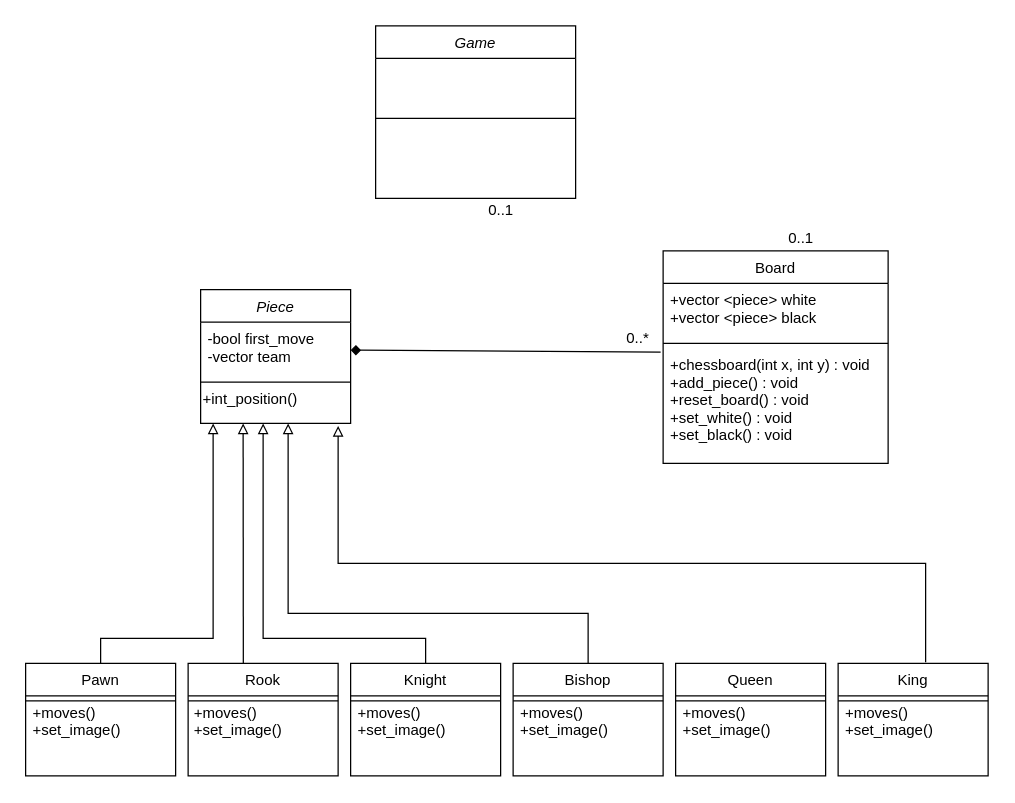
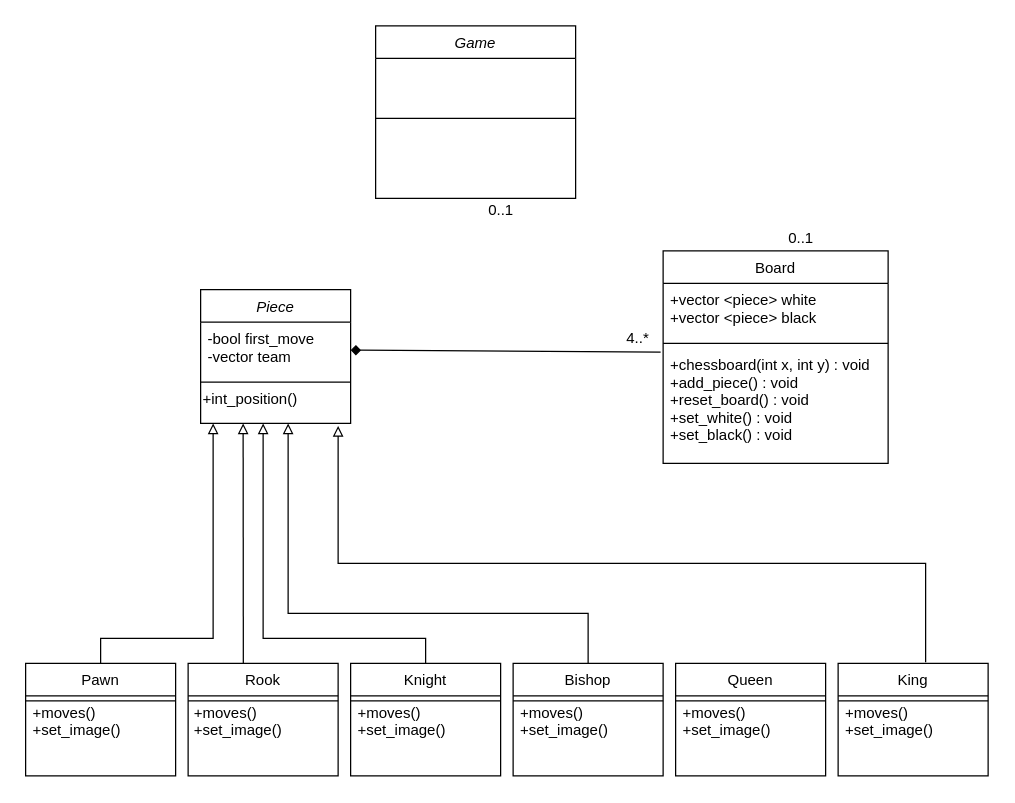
(638, 338) -> (638, 338)
